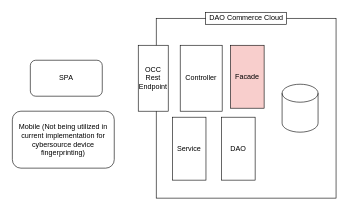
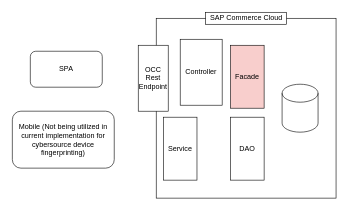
(247, 18) -> (247, 18)
(66, 78) -> (66, 69)
(201, 78) -> (201, 72)
(189, 149) -> (180, 149)
(239, 149) -> (248, 149)
